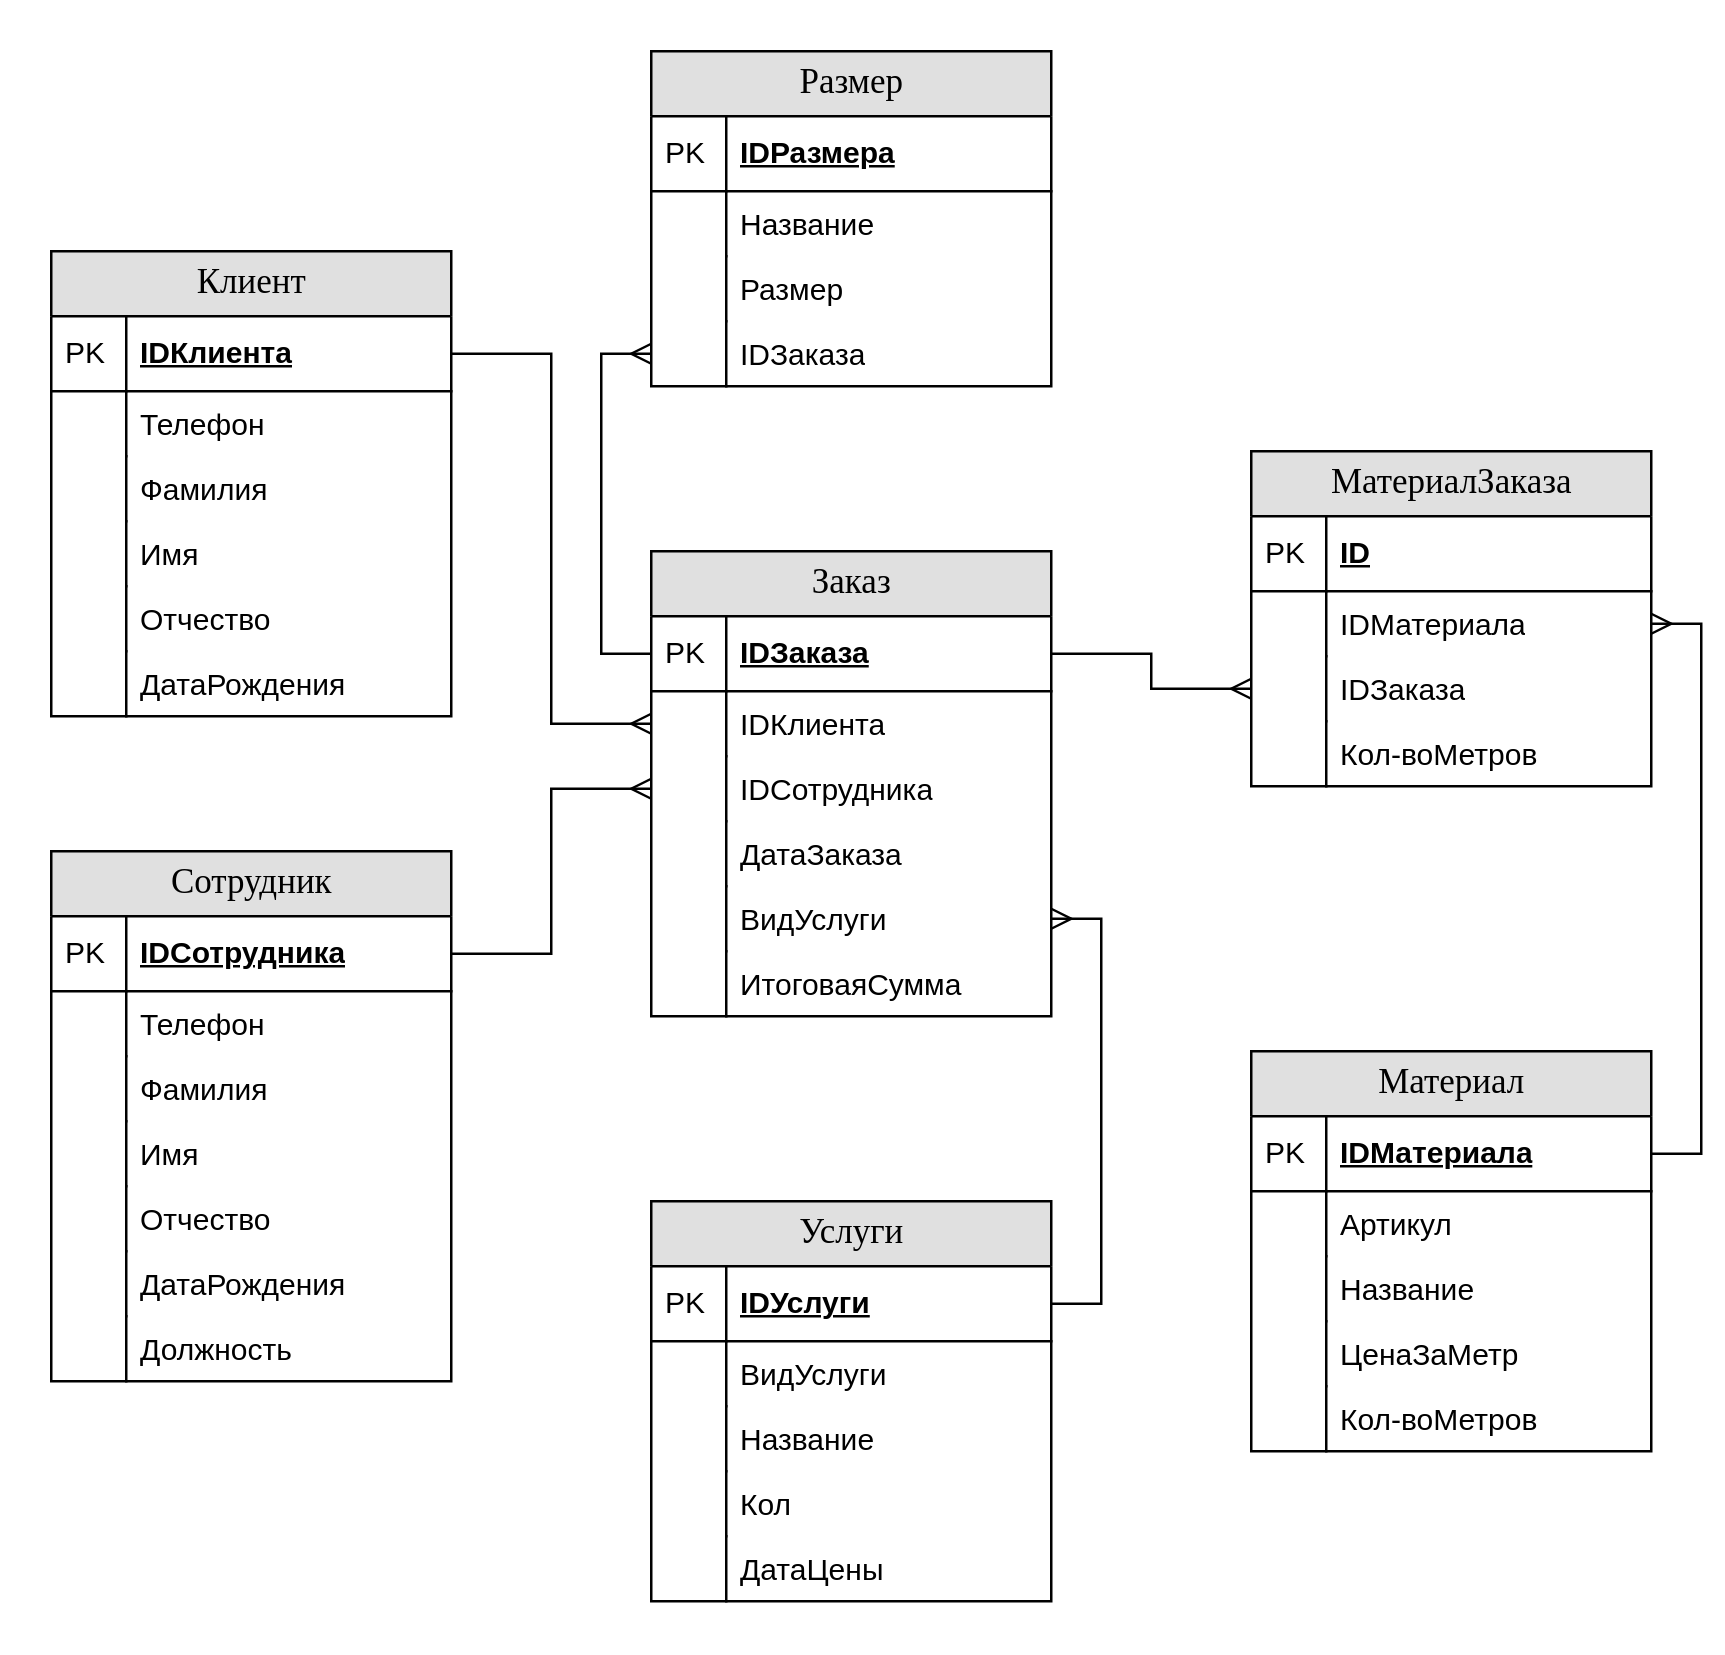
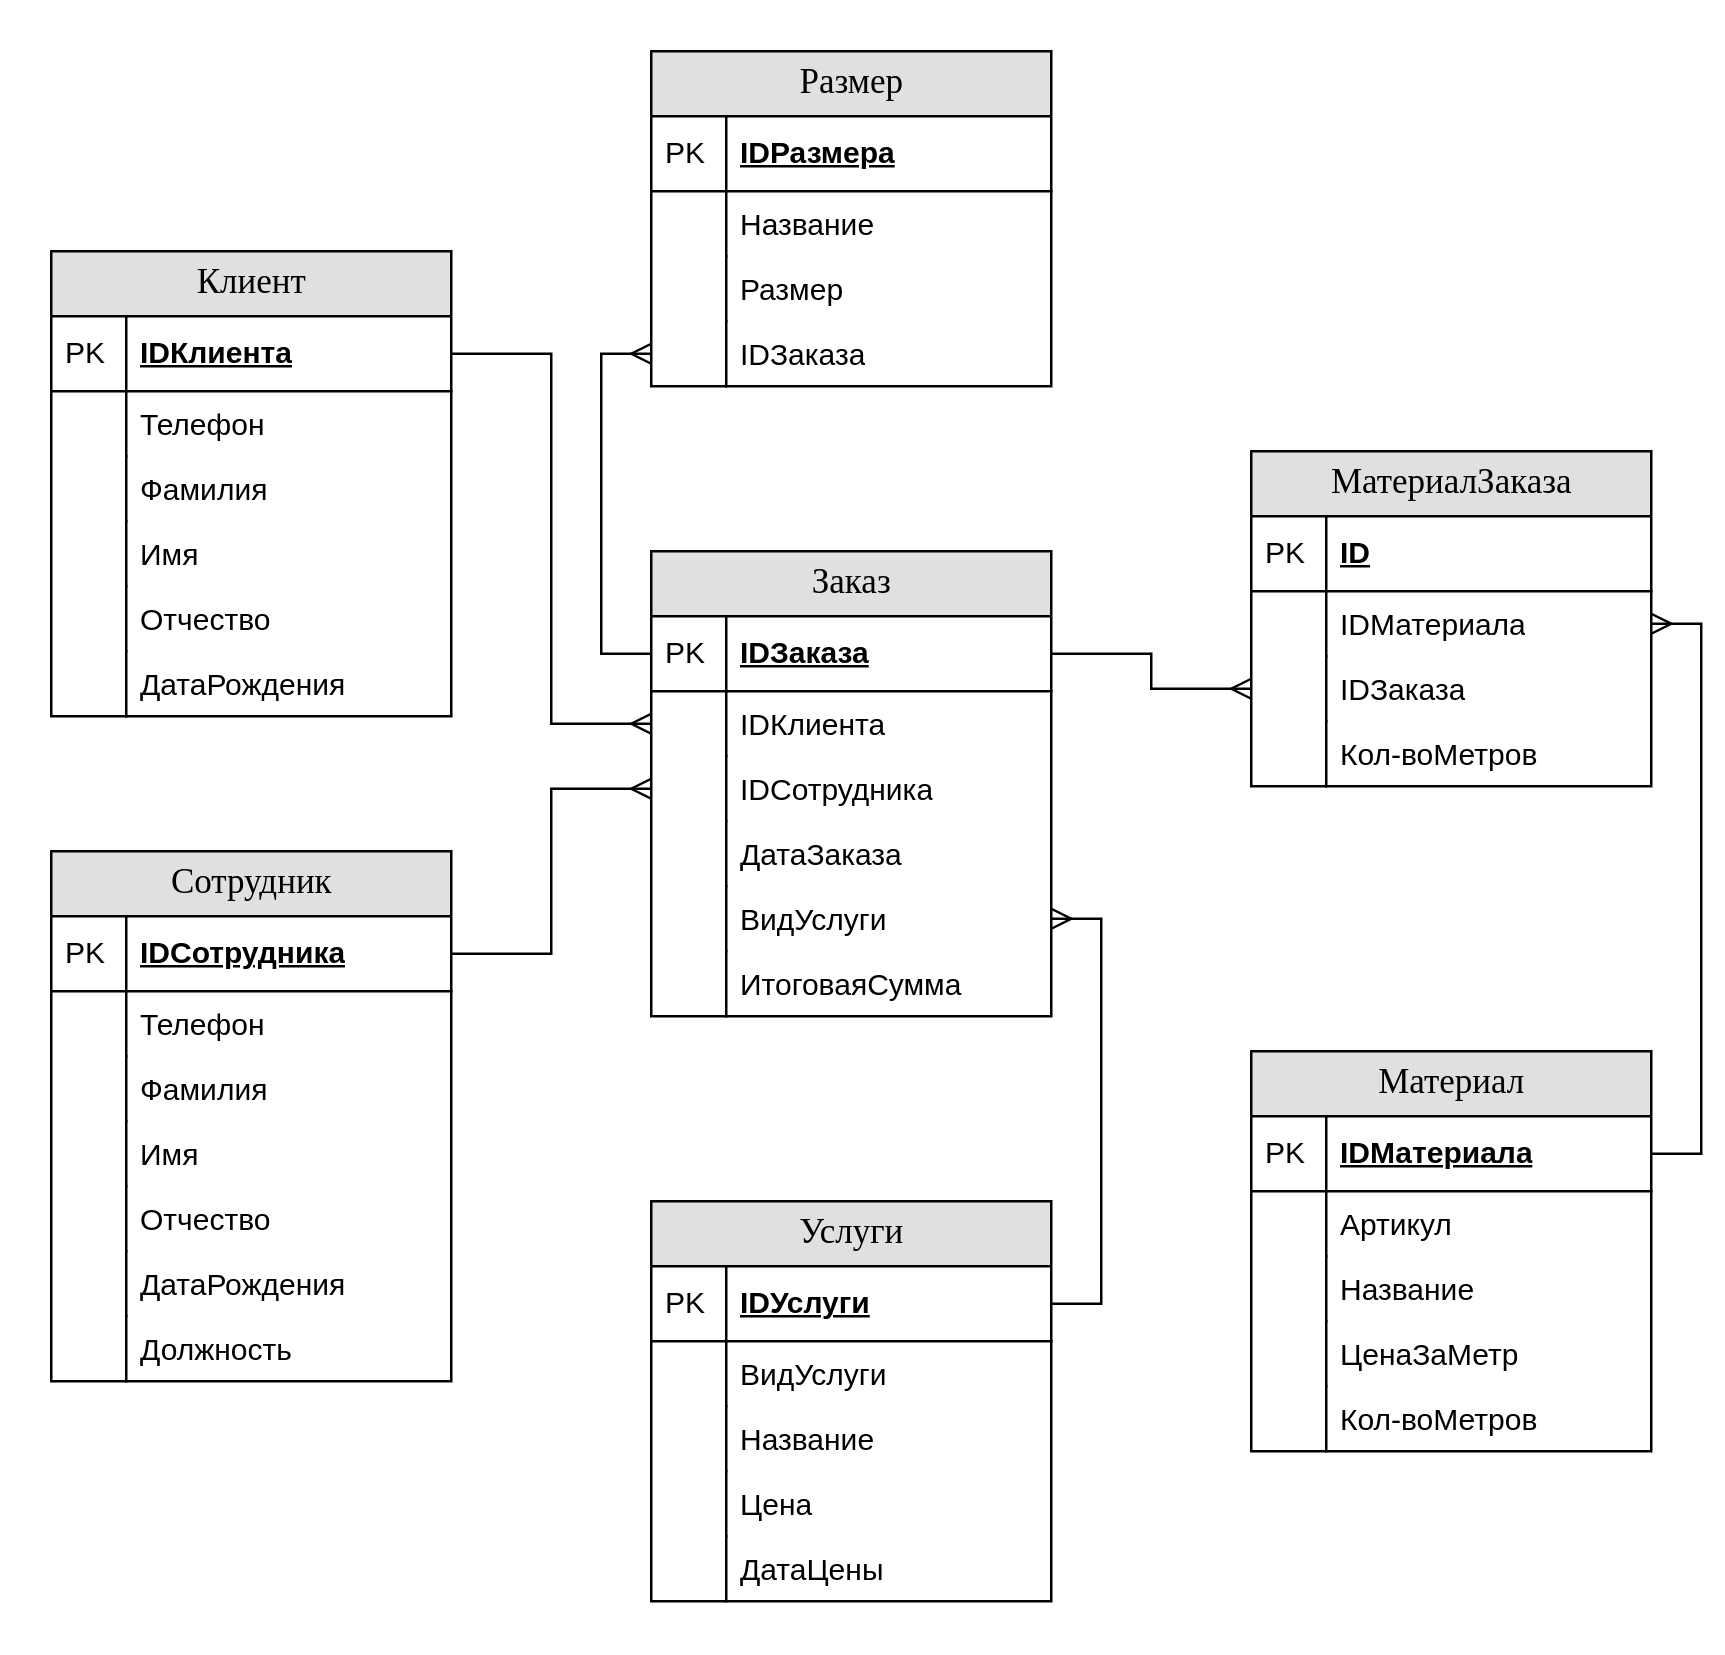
(766, 1507) -> (775, 1507)
